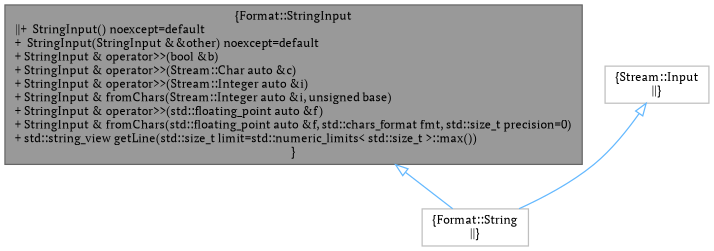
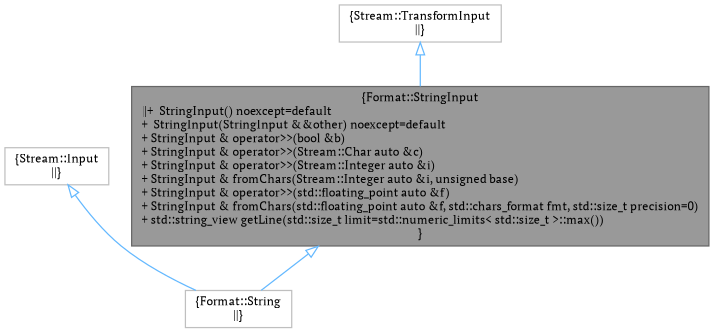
none -> (420, 23)
